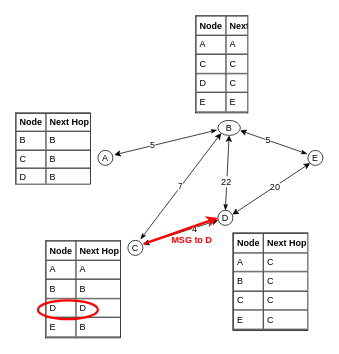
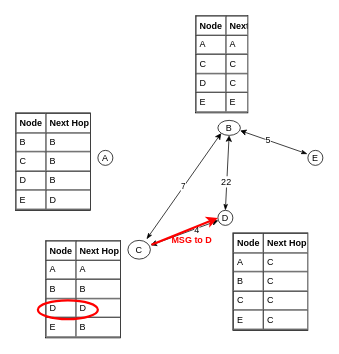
(166, 142) -> none
(53, 149) -> (53, 162)
(271, 189) -> none
(135, 248) -> (139, 250)
